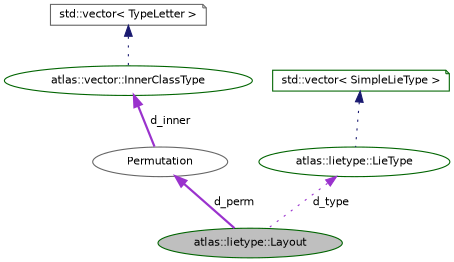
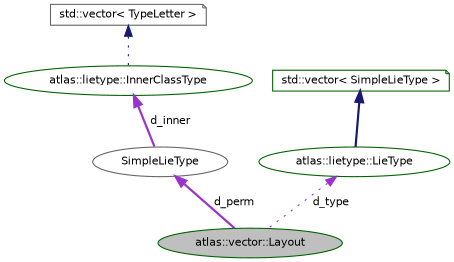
(128, 81) -> (128, 81)
(357, 124) -> (357, 124)
(160, 162) -> (160, 162)
(250, 243) -> (250, 243)
